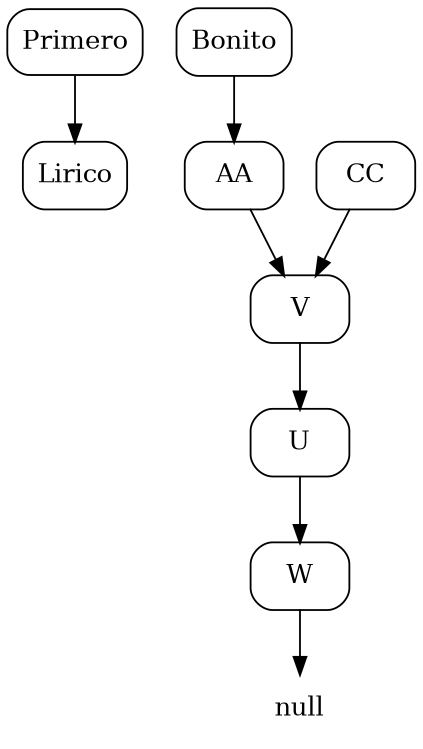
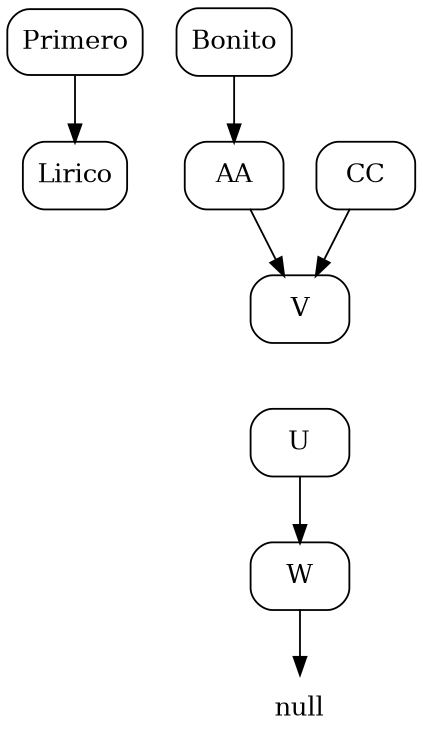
(300, 367) -> none
